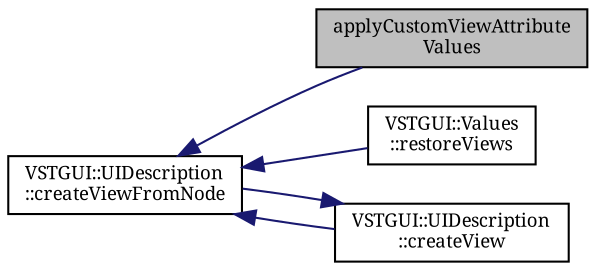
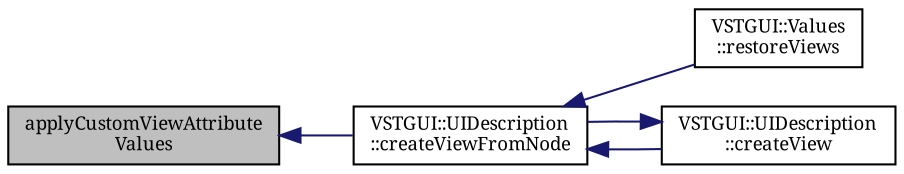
(278, 103) -> (327, 135)
